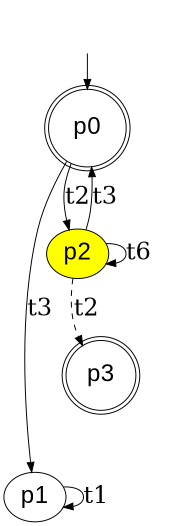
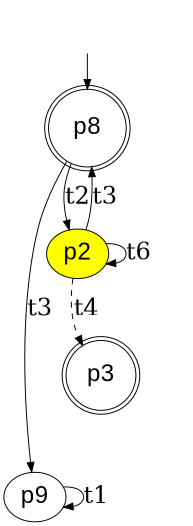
(87, 128) -> (87, 128)
(86, 310) -> (86, 310)
(35, 497) -> (35, 497)
